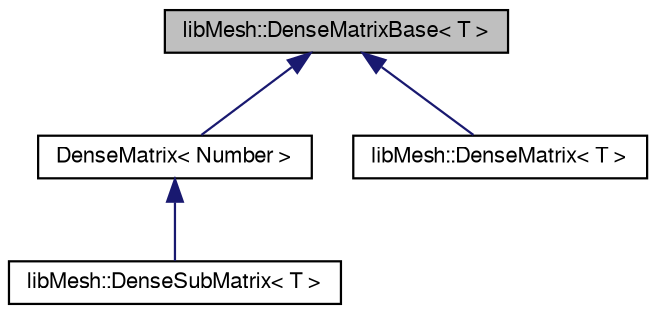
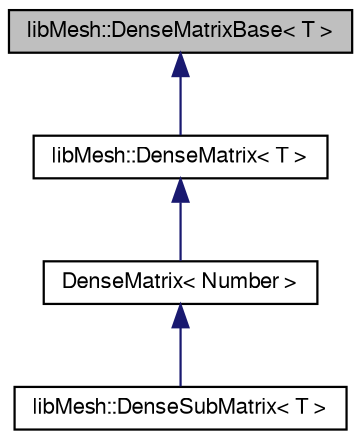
(247, 101) -> (181, 232)
